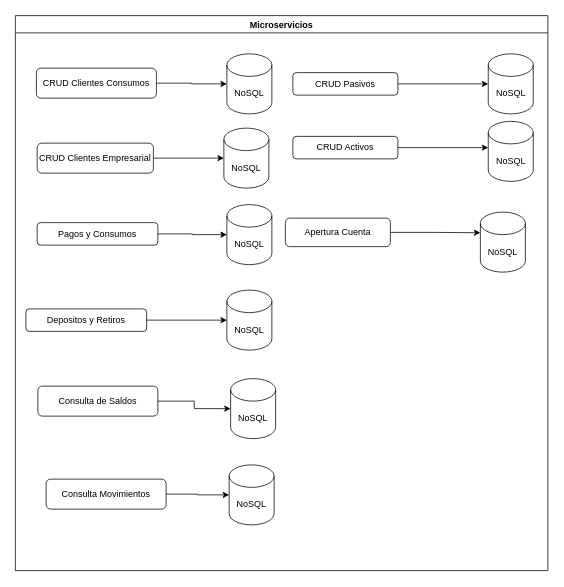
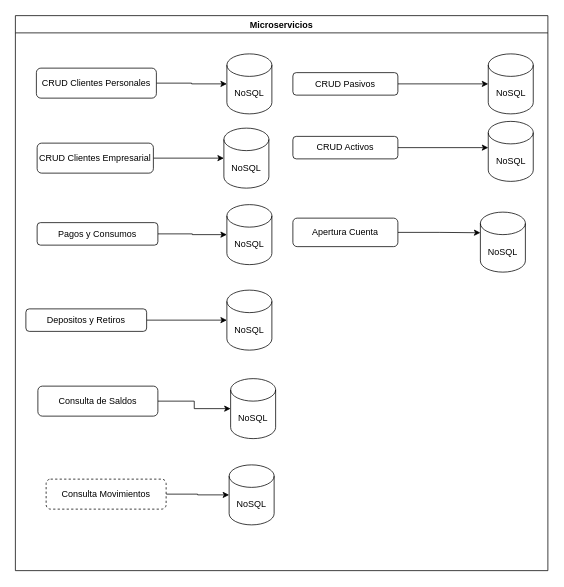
(96, 83) -> (96, 83)
(338, 232) -> (345, 232)
(106, 494) -> (106, 494)
